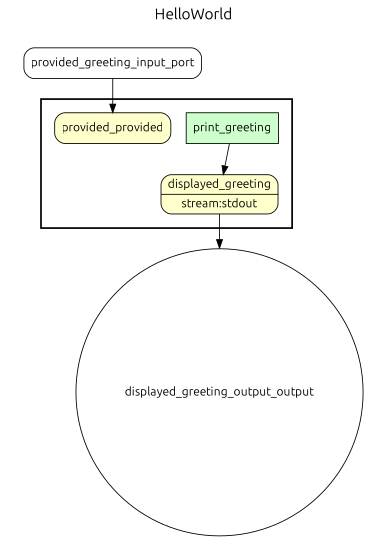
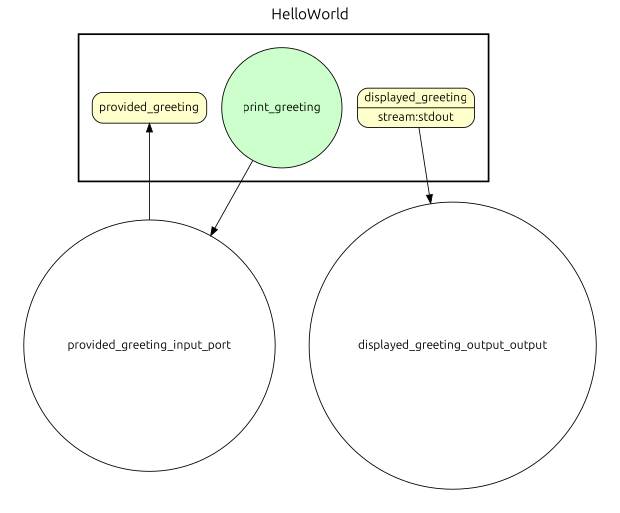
(113, 63) -> (149, 346)
(113, 128) -> (149, 108)
(232, 128) -> (282, 108)
(227, 155) -> (234, 194)
